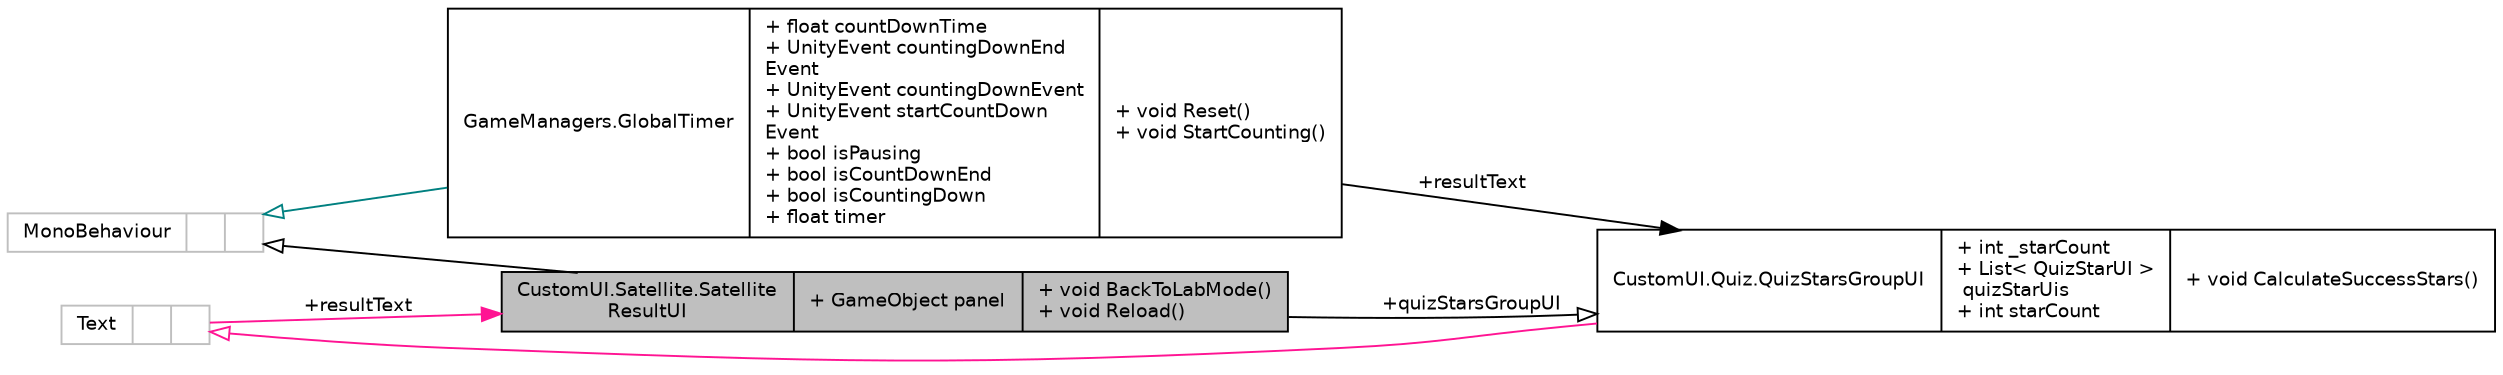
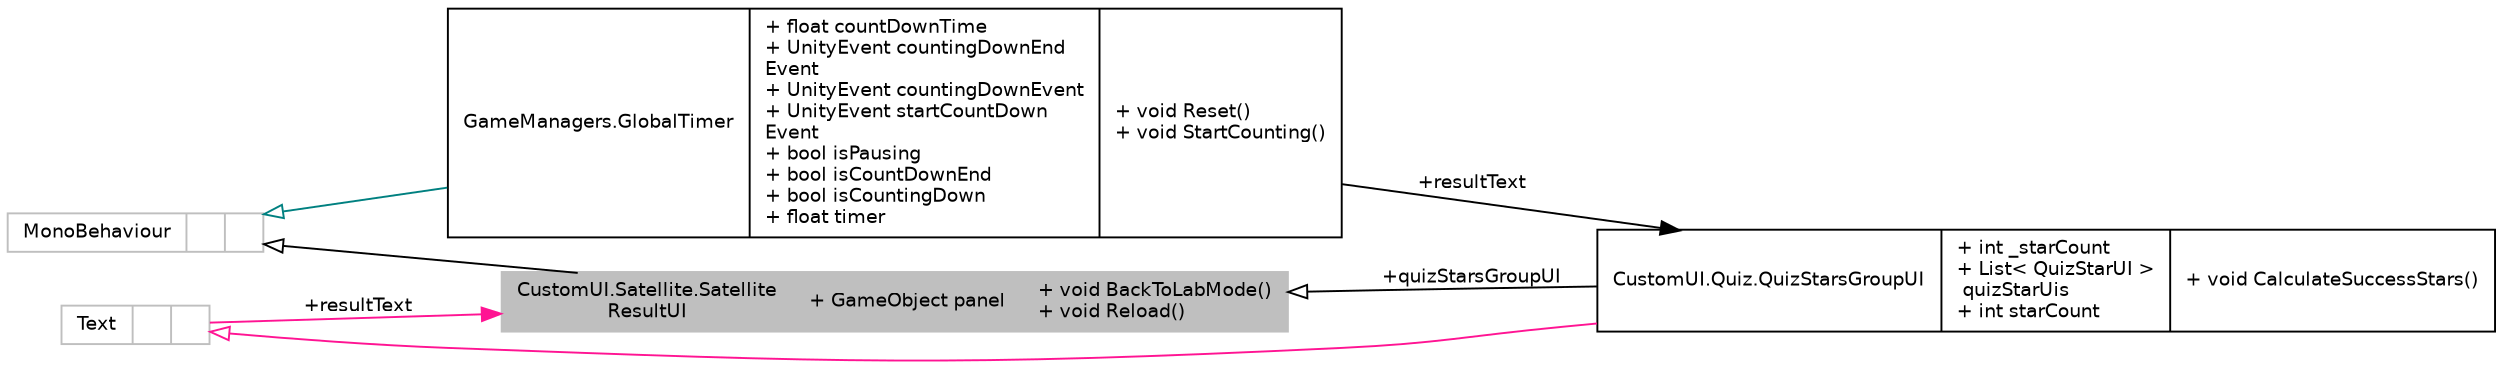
(895, 302) -> (895, 302)
(1433, 318) -> (1452, 289)
